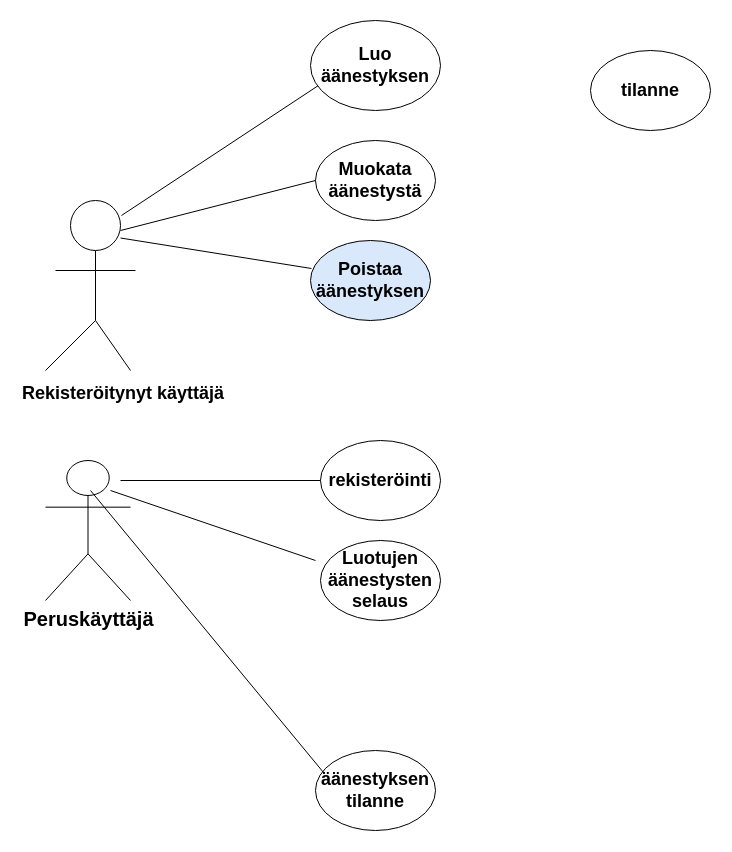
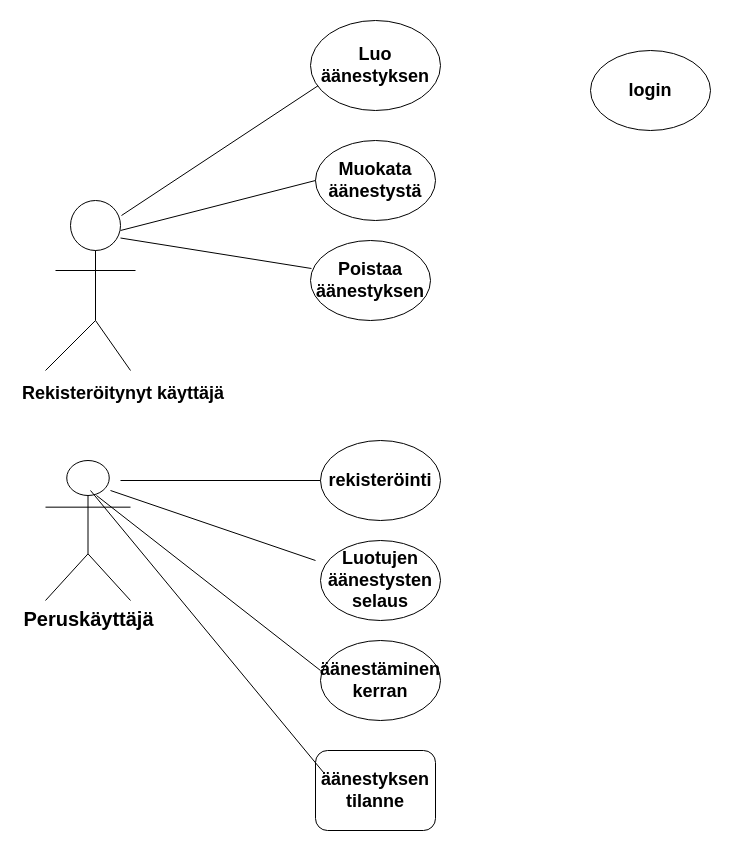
(651, 91) -> (651, 91)
(371, 281) -> (371, 281)
none -> (209, 584)
none -> (381, 681)
(376, 791) -> (376, 791)
